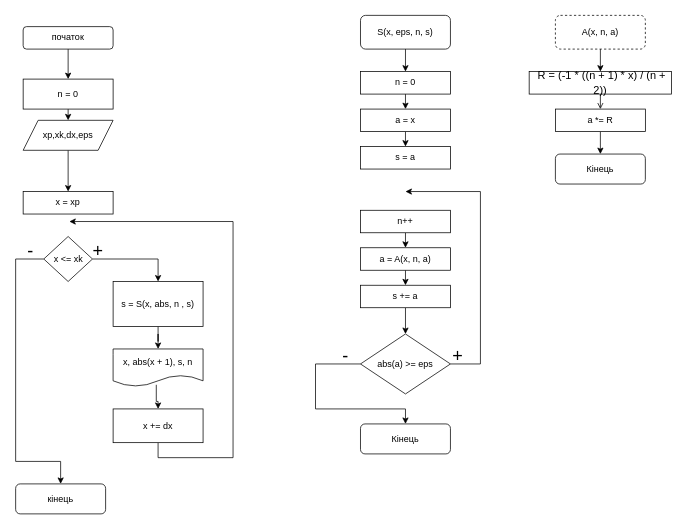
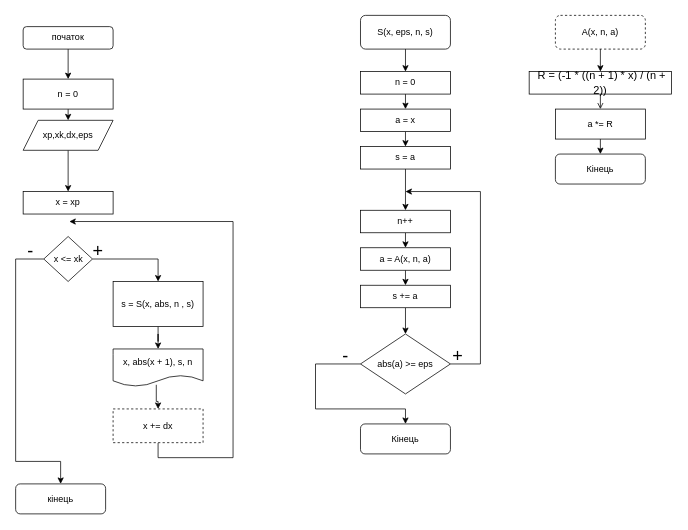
(600, 120) -> (600, 124)
none -> (405, 187)
(158, 426) -> (158, 426)
